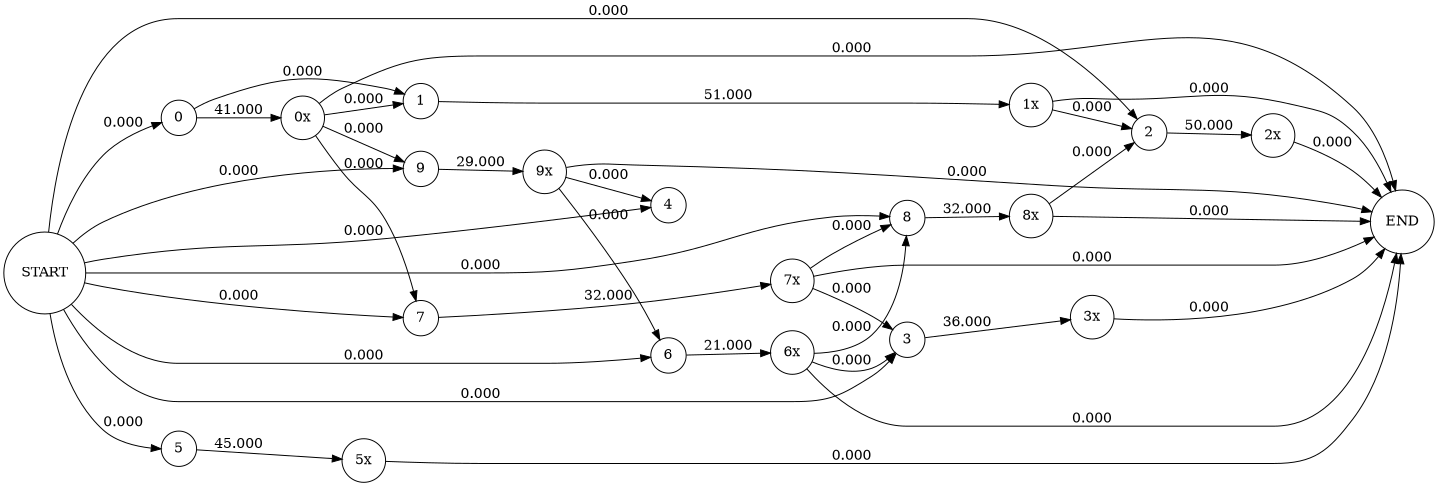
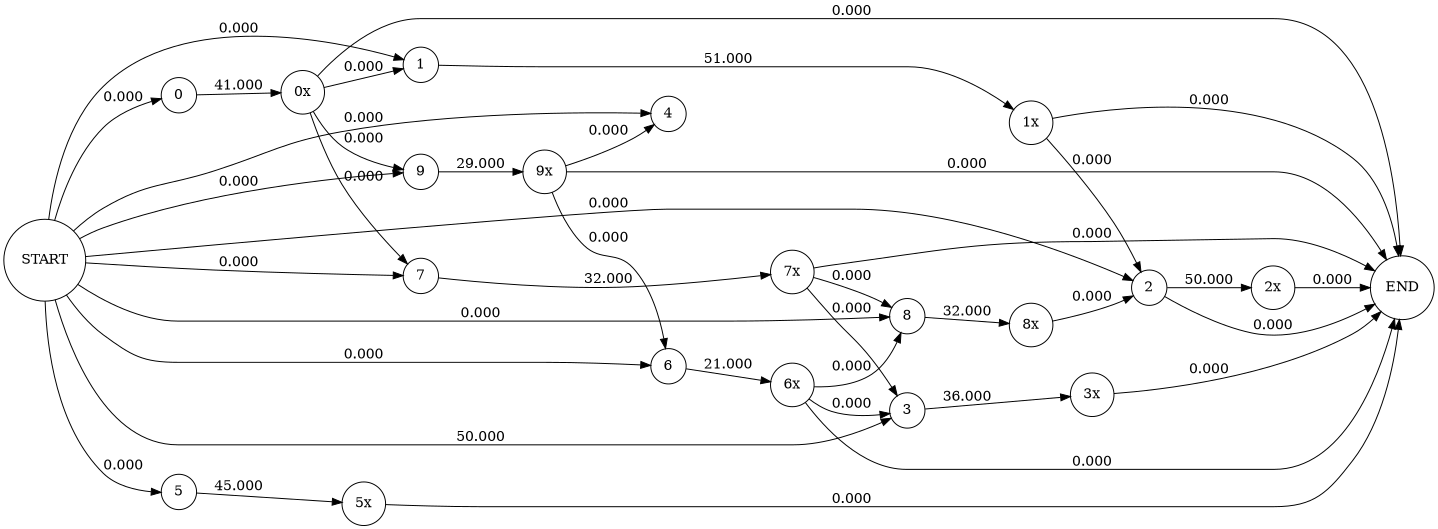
(293, 80) -> (172, 48)
(1207, 219) -> (1264, 335)
(481, 394) -> (481, 437)
